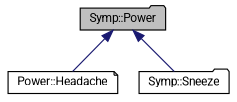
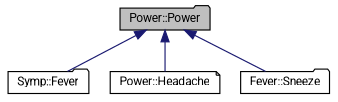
(123, 19) -> (165, 19)
none -> (48, 83)
(184, 83) -> (285, 83)
